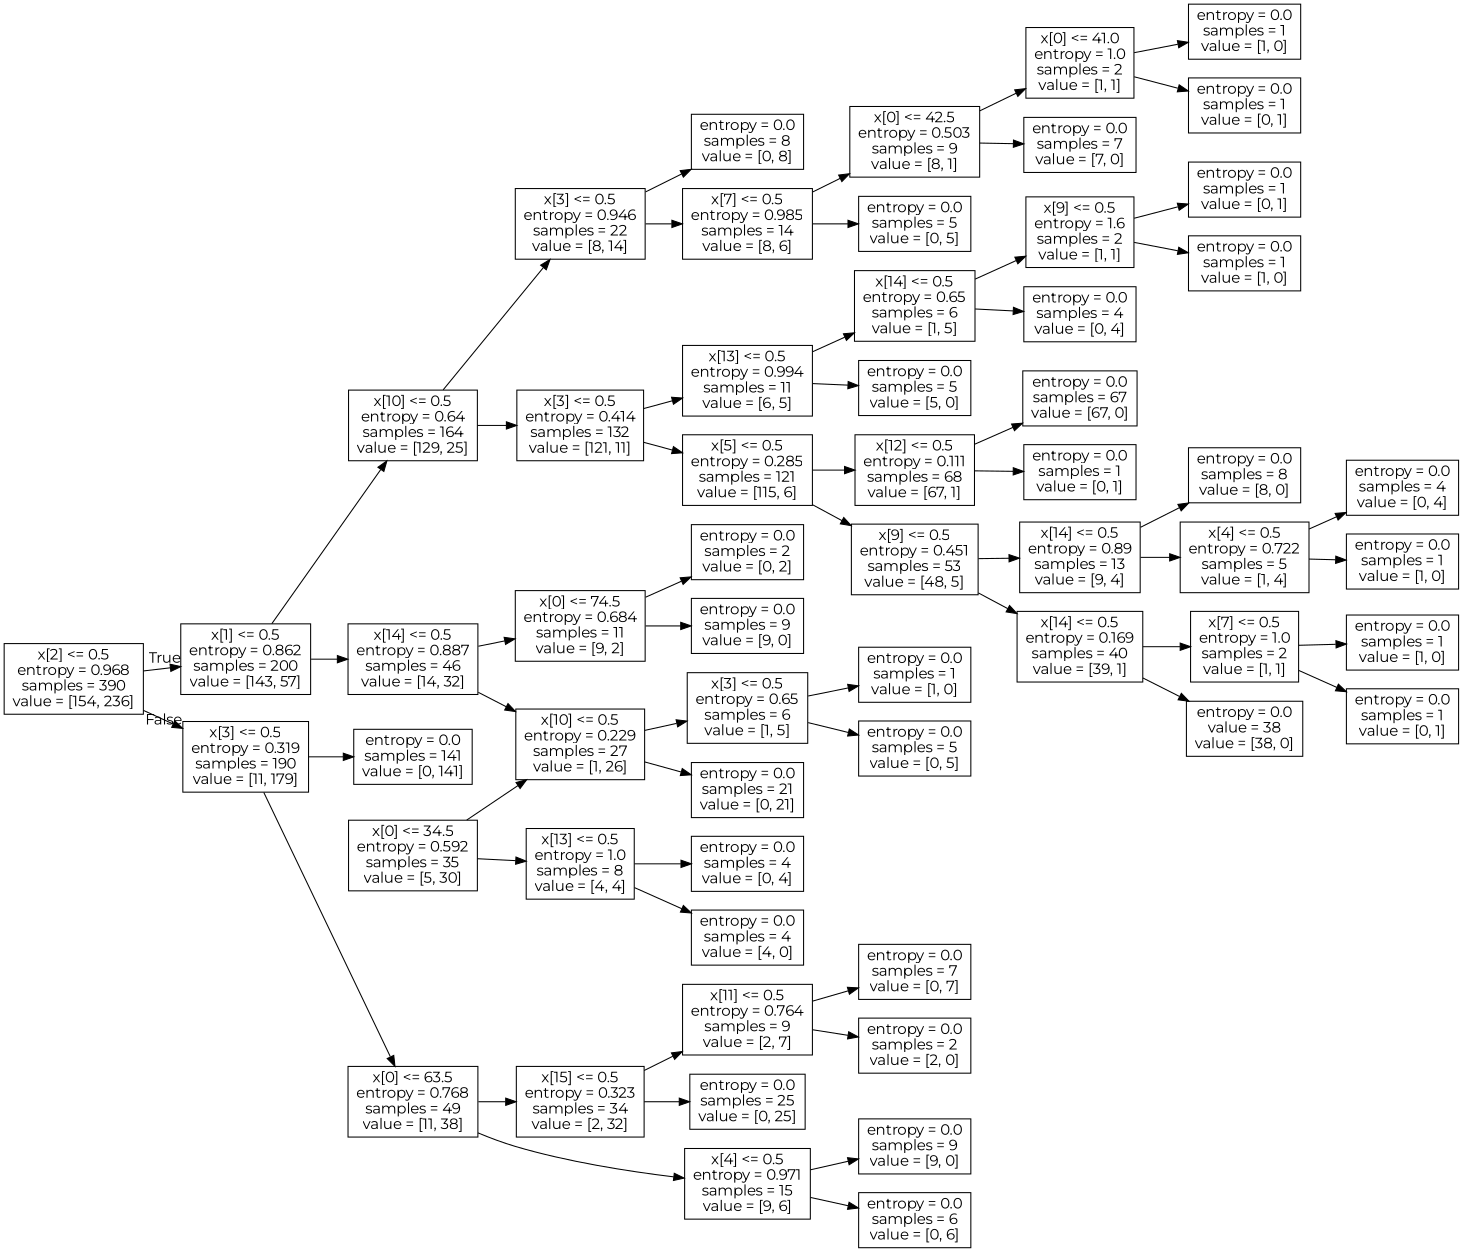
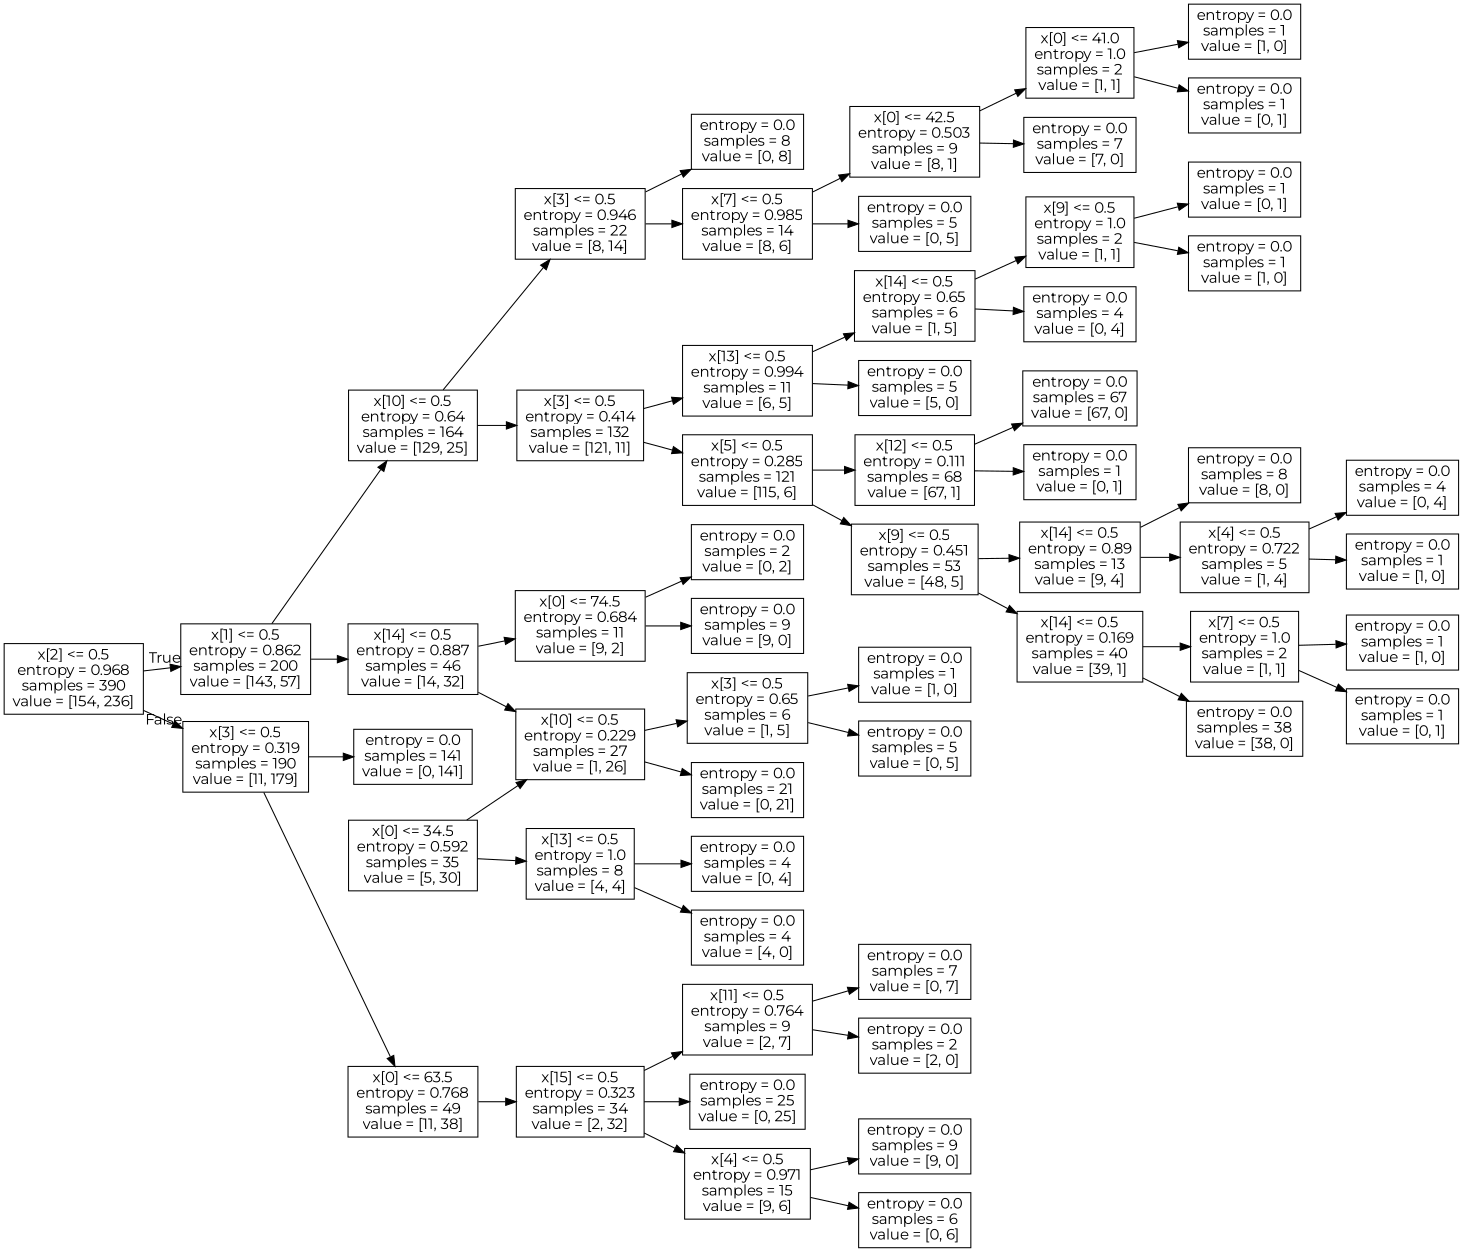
(1080, 232) -> (1080, 232)
(1245, 729) -> (1245, 729)
(574, 1161) -> (660, 1141)
